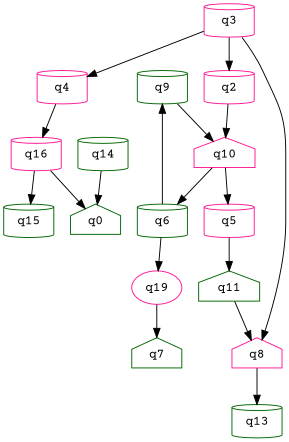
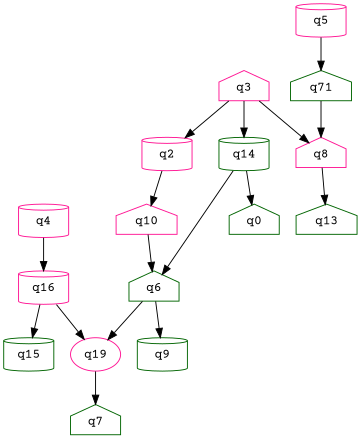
(229, 20) -> (244, 87)
(150, 52) -> (244, 114)
(192, 119) -> none
(226, 181) -> none
(65, 186) -> (67, 318)
none -> (200, 219)
(162, 221) -> (154, 288)
(229, 288) -> (321, 87)
(257, 421) -> (327, 221)
